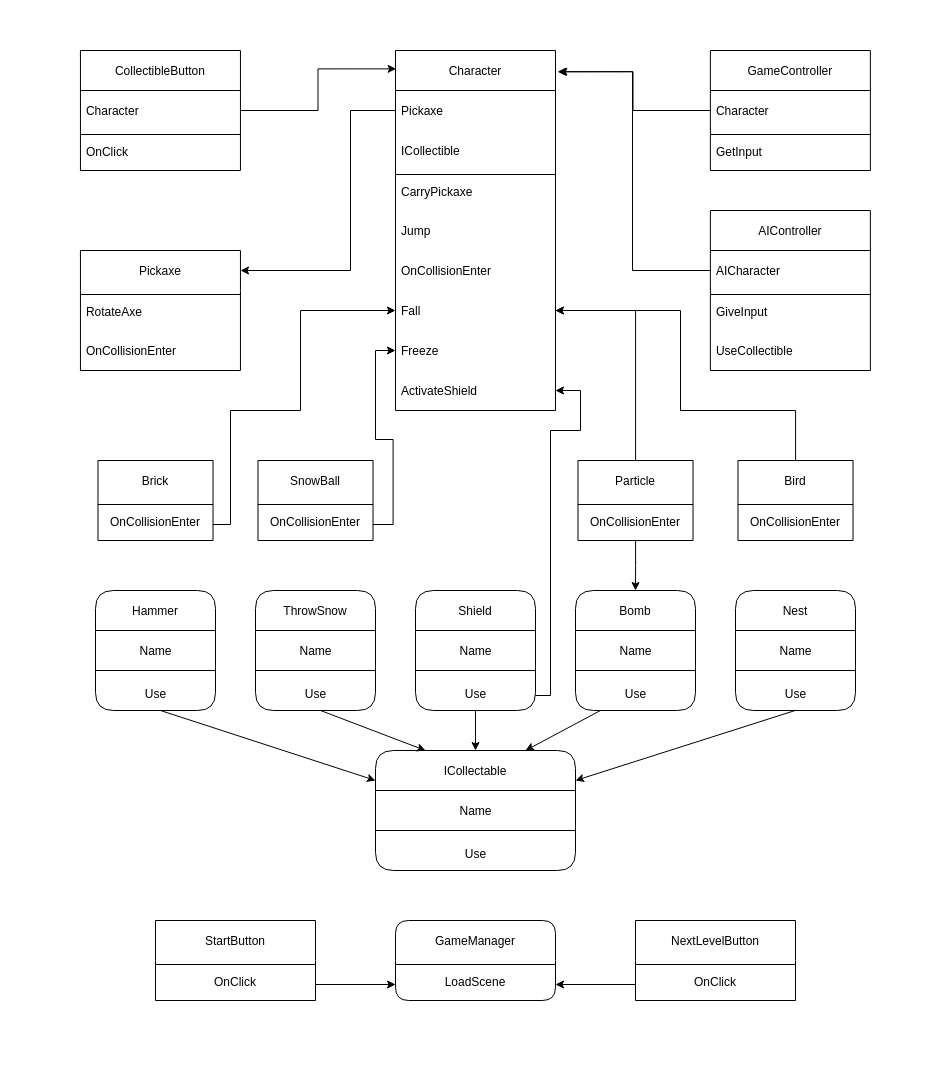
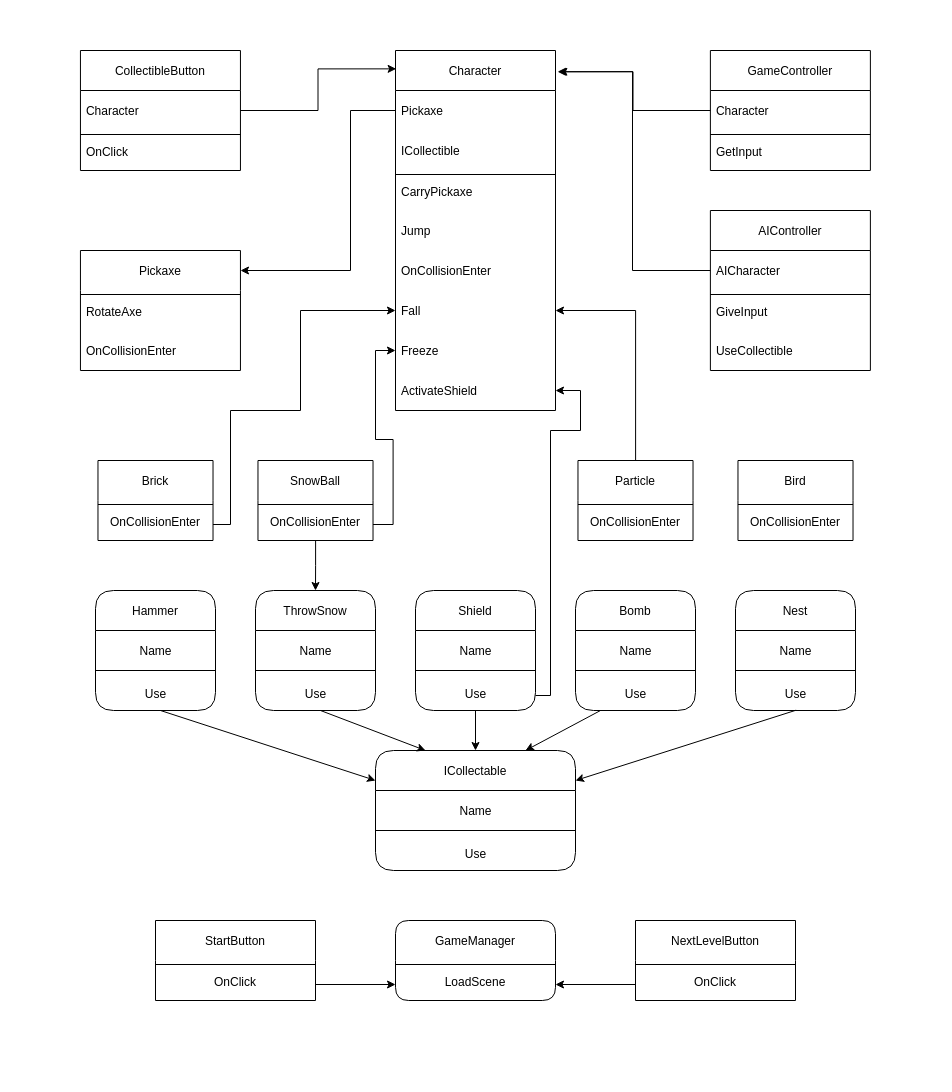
(636, 313) -> (636, 313)
(692, 411) -> none
none -> (316, 563)
(636, 563) -> none
